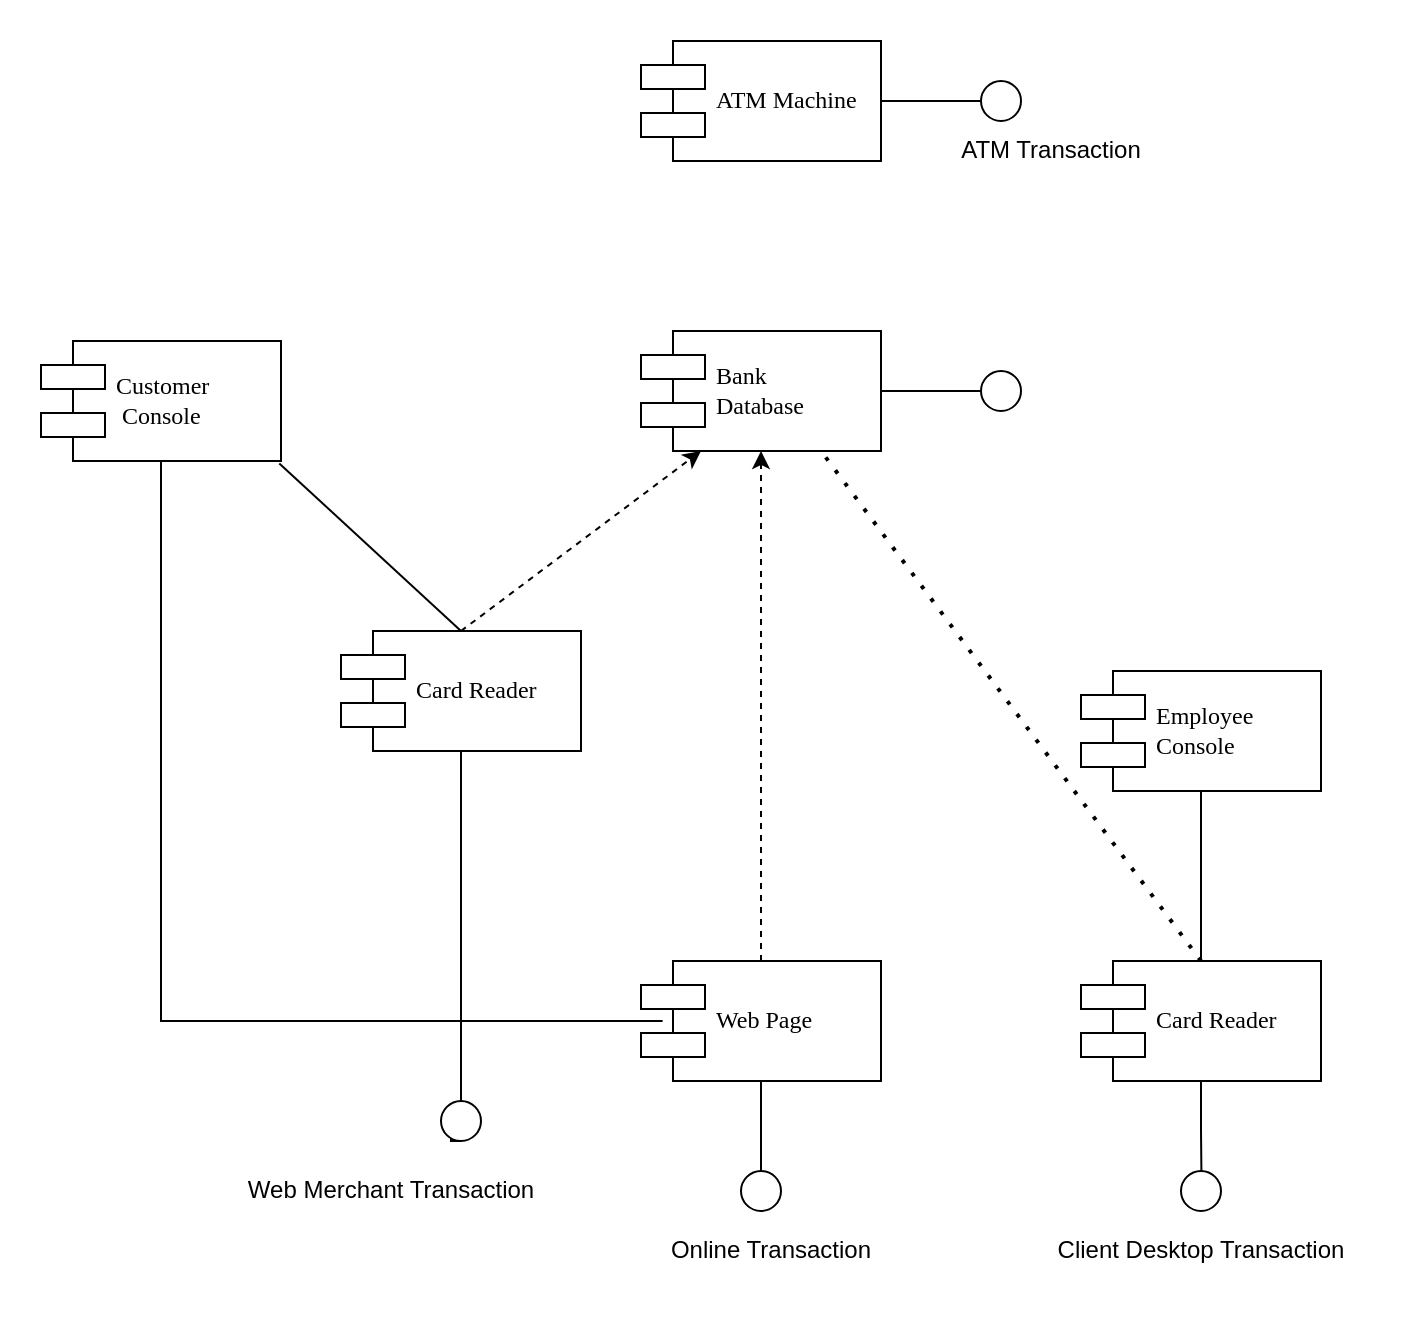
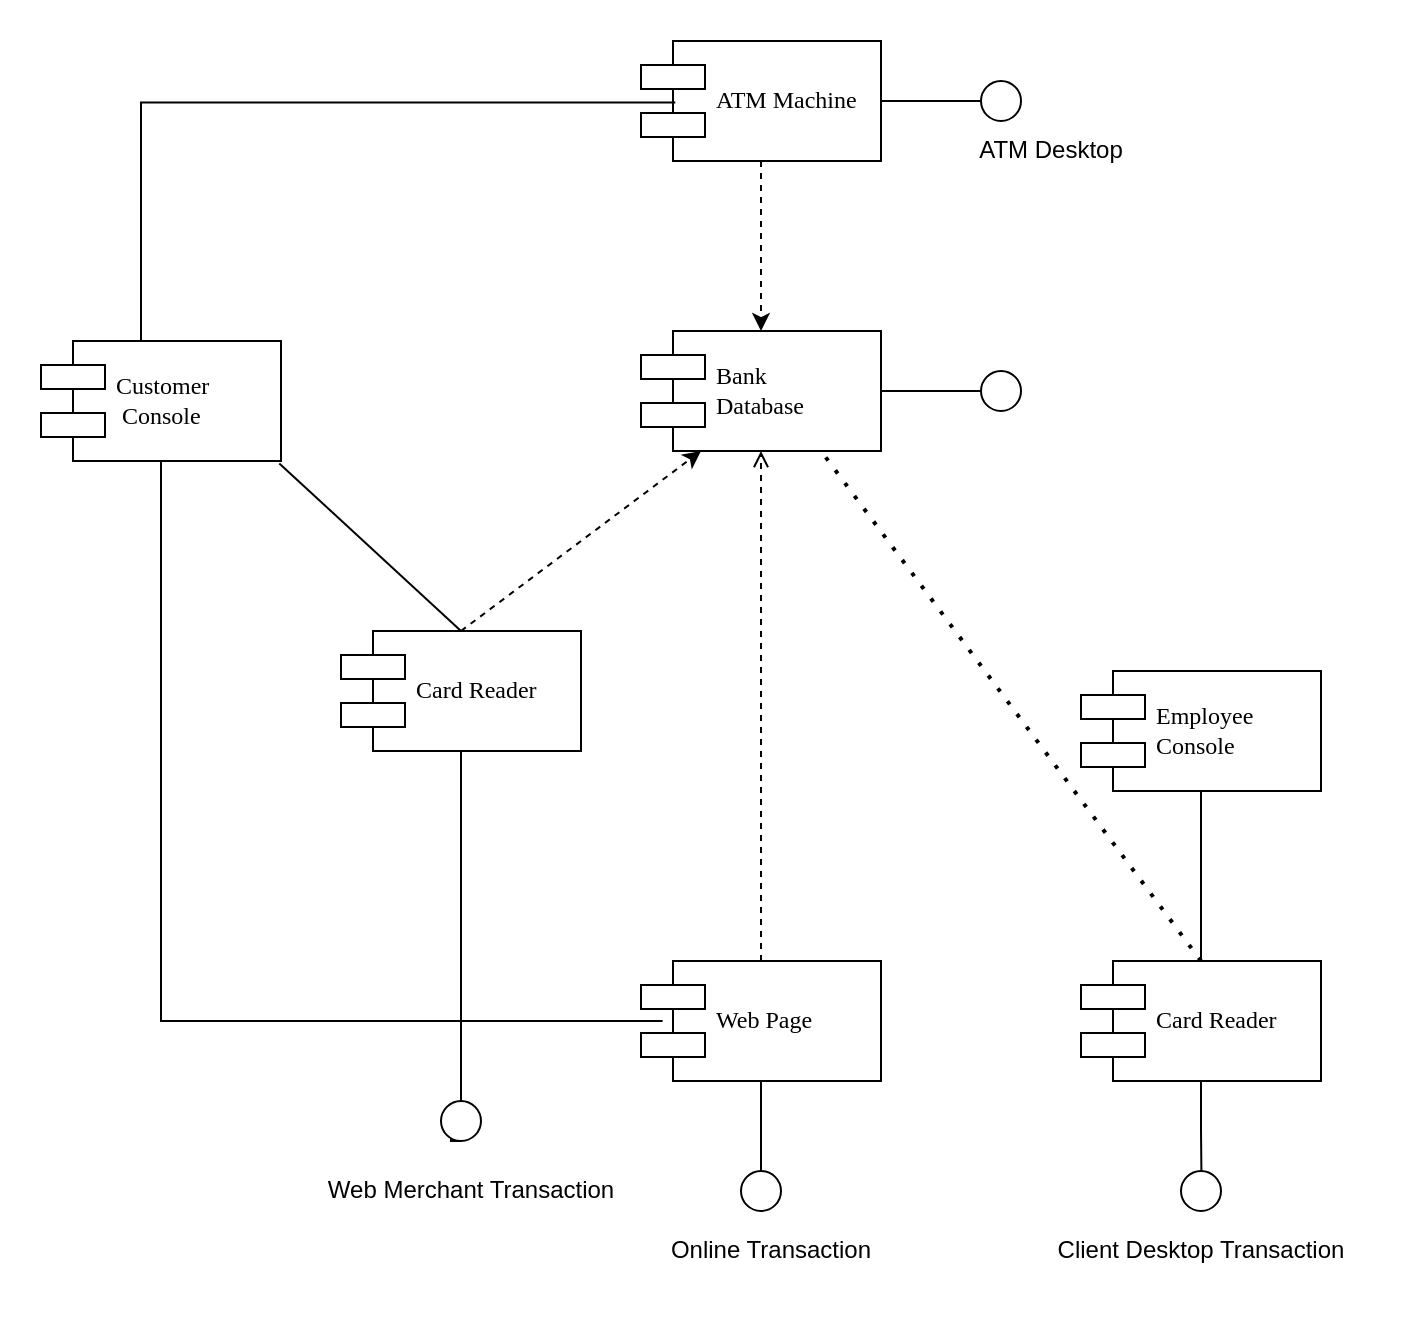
none -> (285, 103)
(1052, 151) -> (1052, 151)
none -> (761, 239)
(761, 466) -> (761, 461)
(391, 1191) -> (471, 1191)
